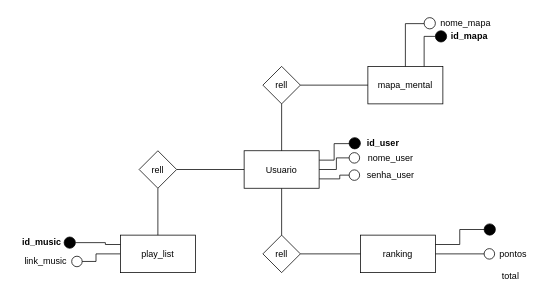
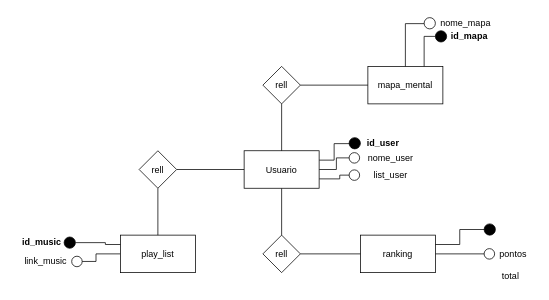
(391, 175) -> (391, 175)
